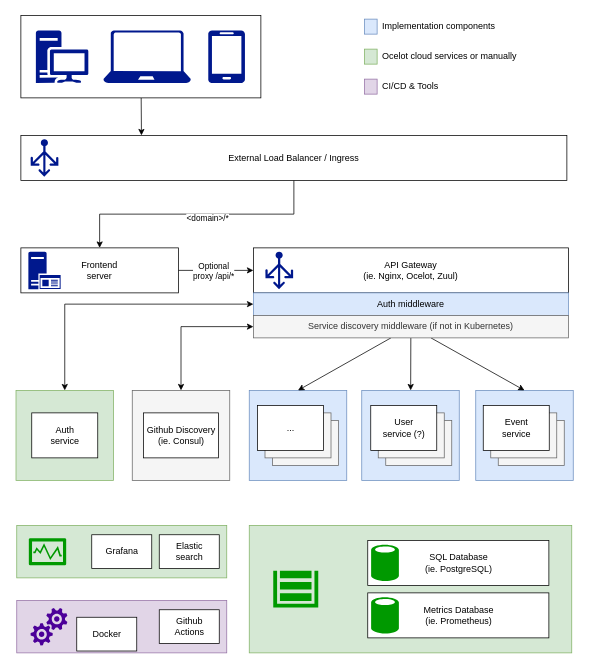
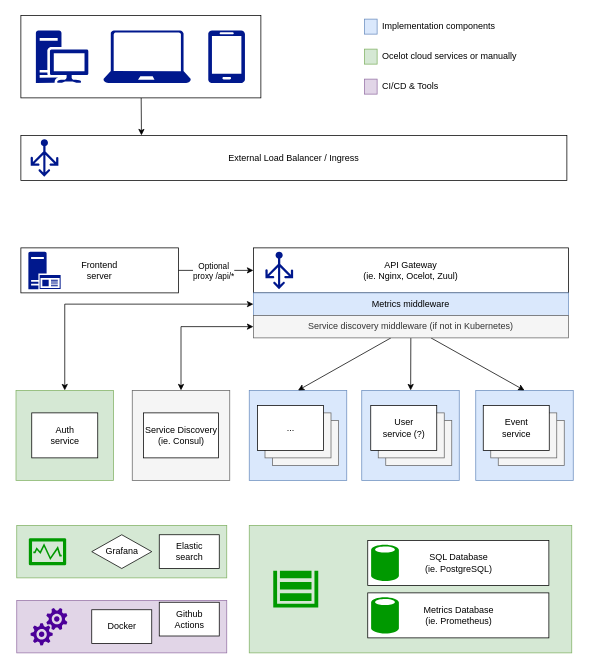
(209, 214) -> none
(411, 304) -> (411, 304)
(181, 435) -> (181, 435)
(122, 552) -> (122, 552)
(189, 627) -> (189, 619)
(107, 634) -> (122, 627)
